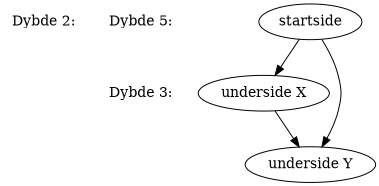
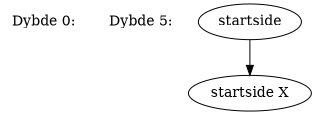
(44, 22) -> (44, 22)
(141, 93) -> none
(264, 93) -> (250, 93)
(310, 165) -> none
